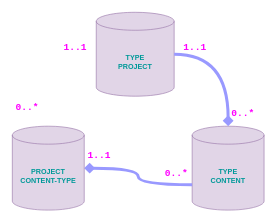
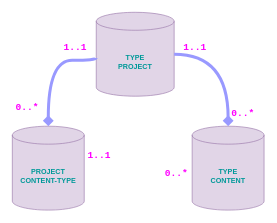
none -> (55, 73)
(142, 180) -> none
